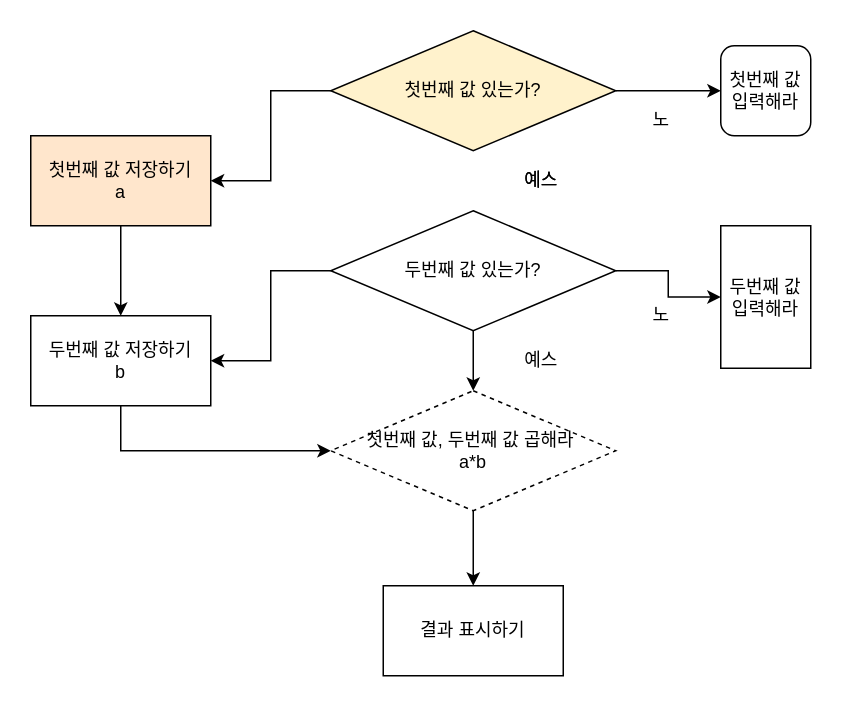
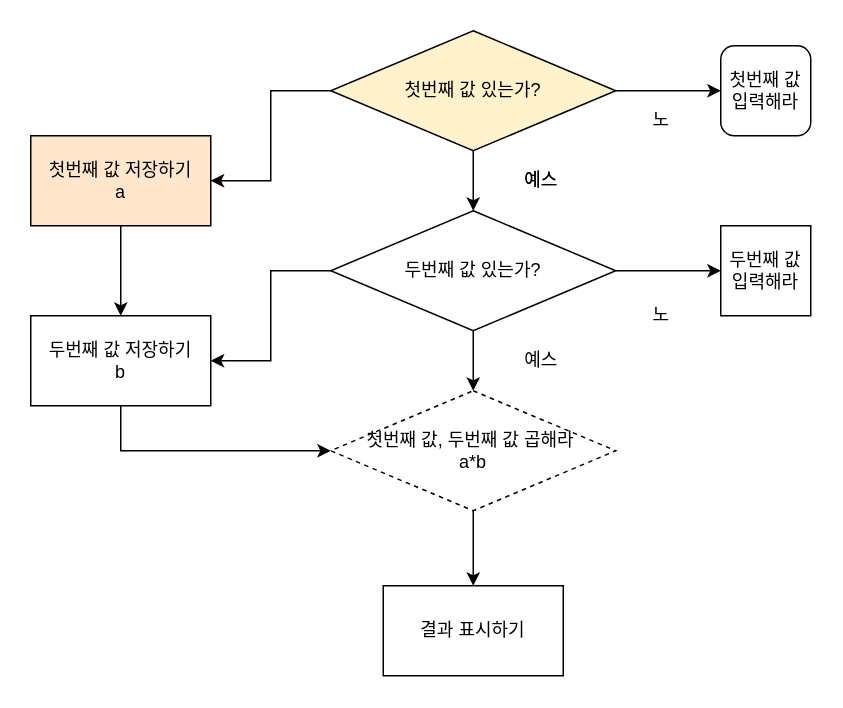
none -> (473, 176)
(766, 297) -> (766, 271)
